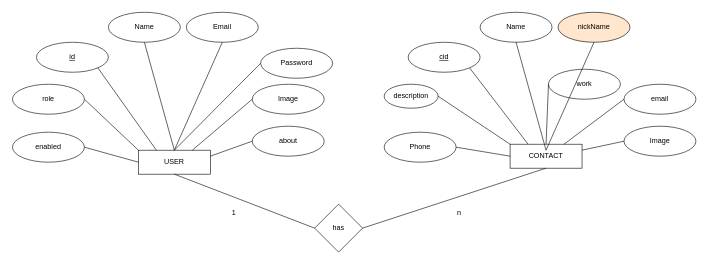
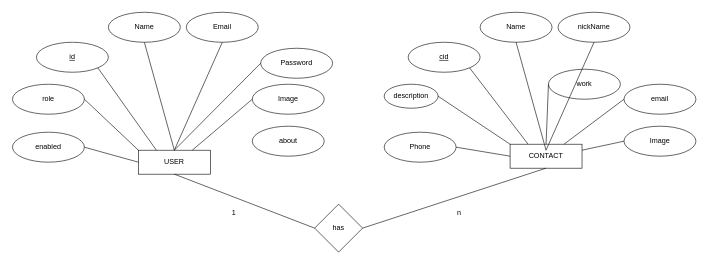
(594, 27) -> (594, 27)
(231, 149) -> none
